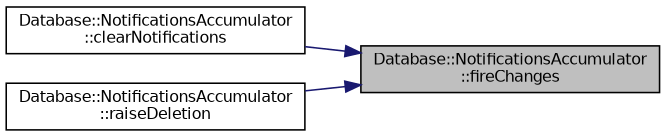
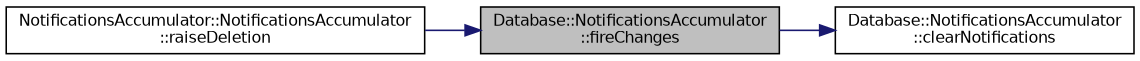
(325, 49) -> (800, 30)
(156, 107) -> (215, 30)
